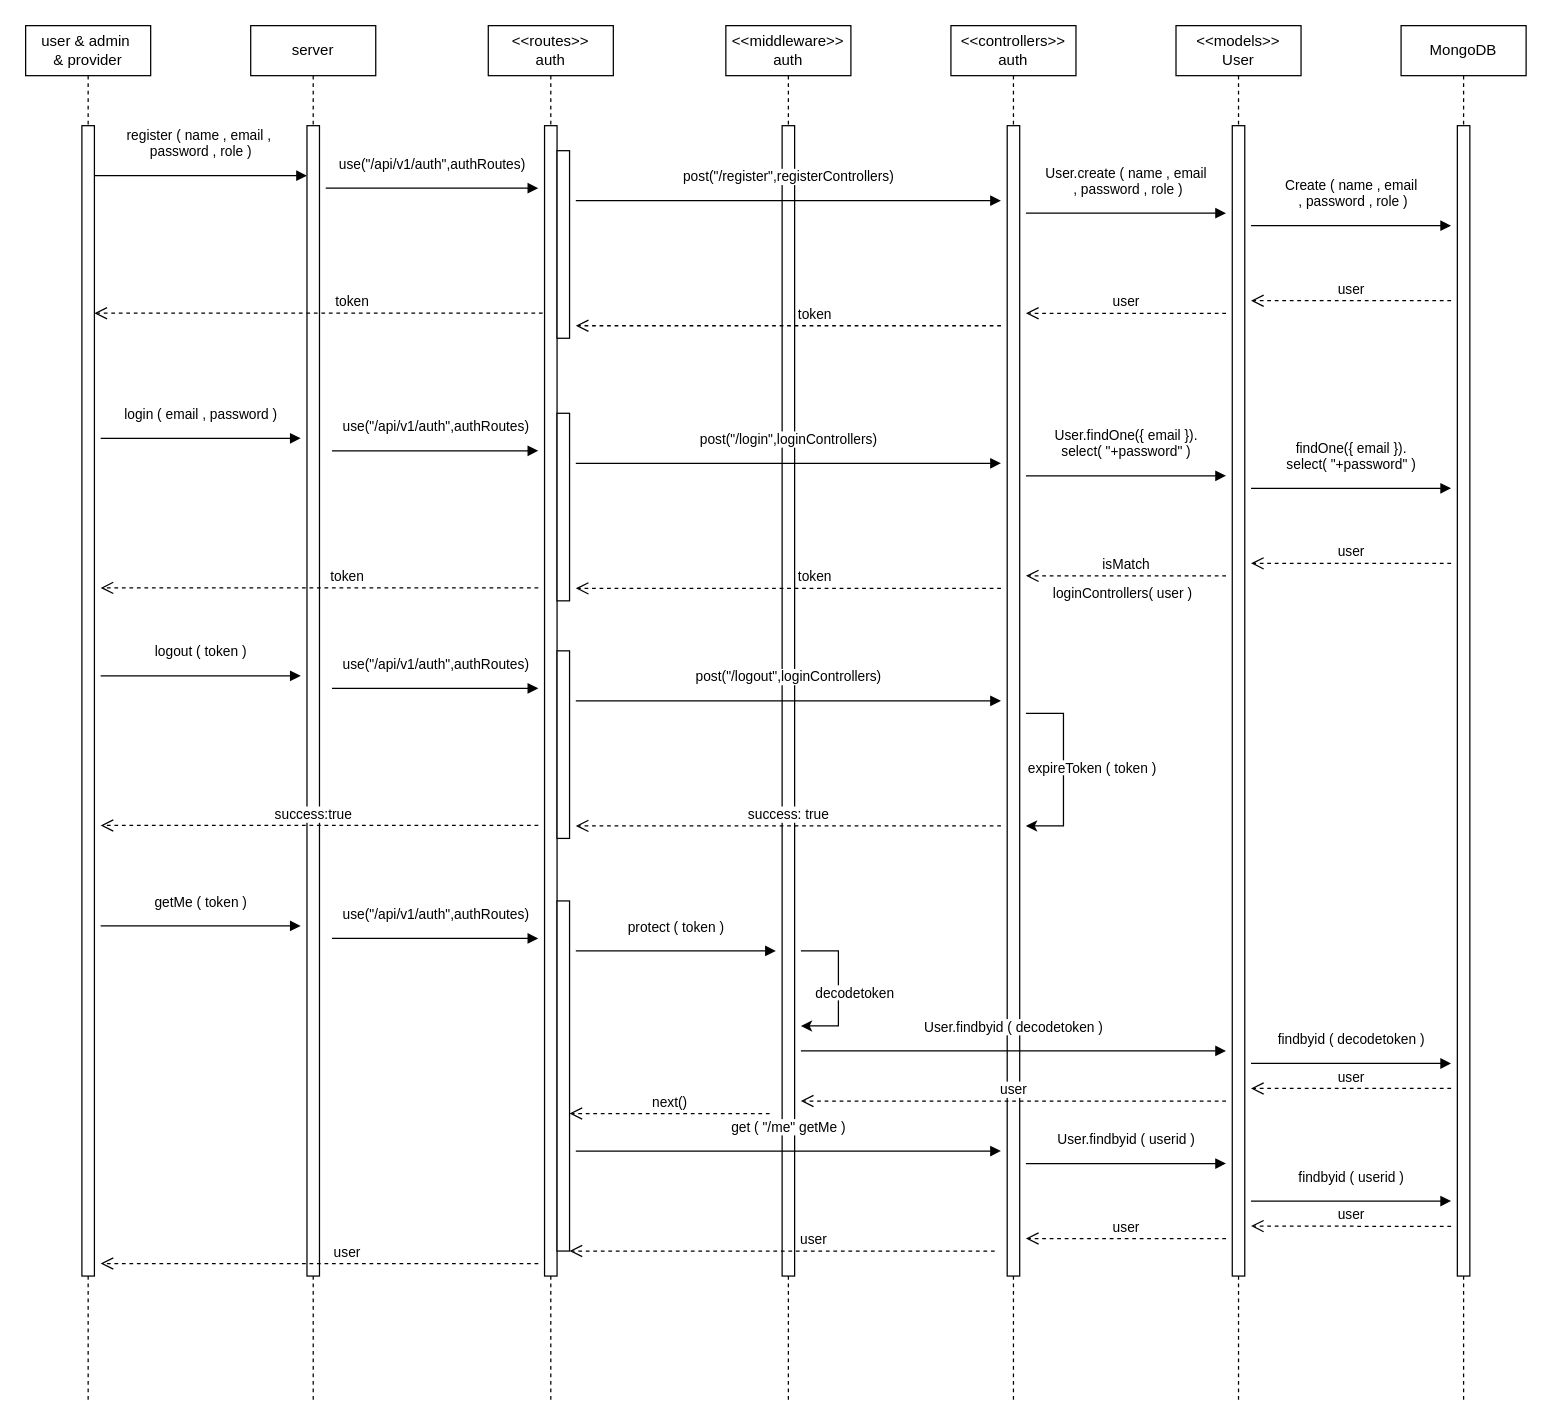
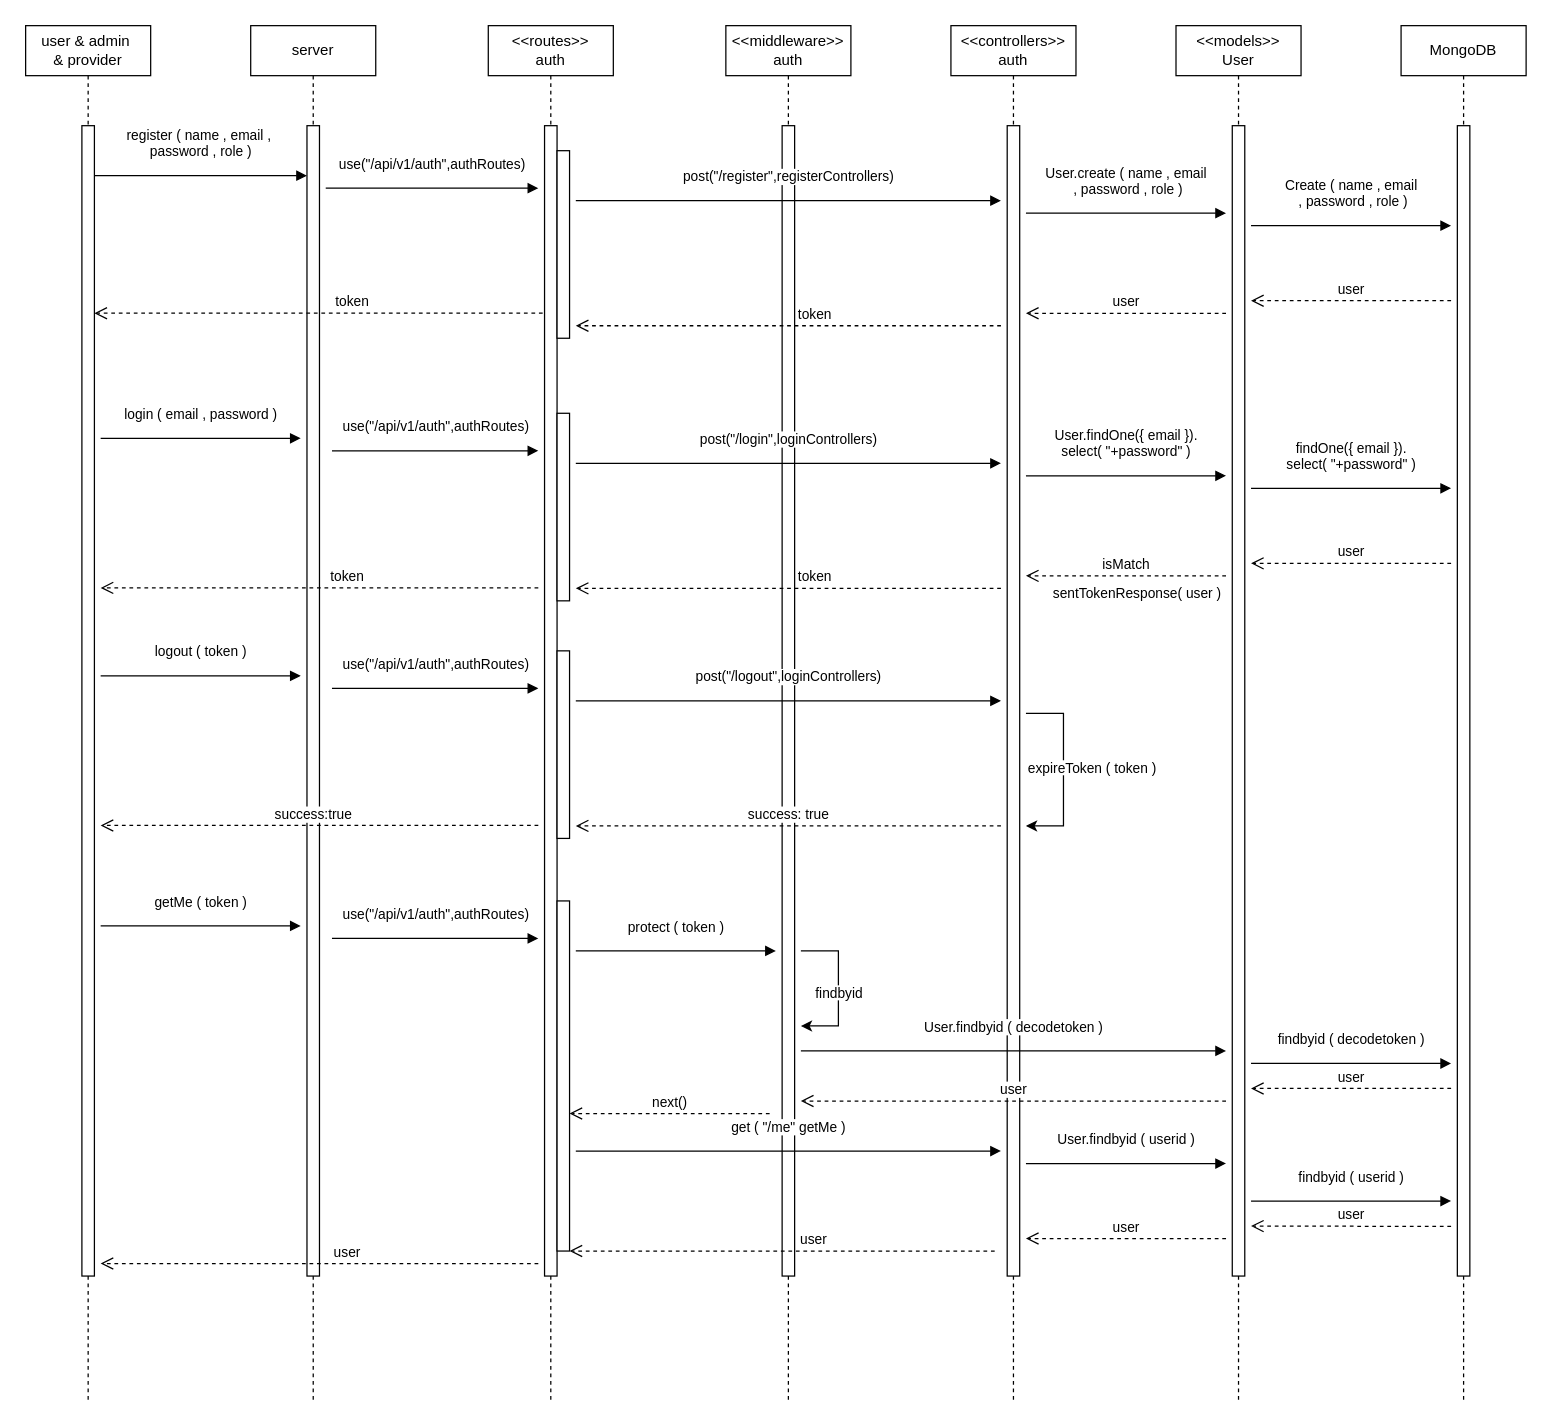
(1139, 602) -> (1139, 602)
(858, 1002) -> (845, 993)
